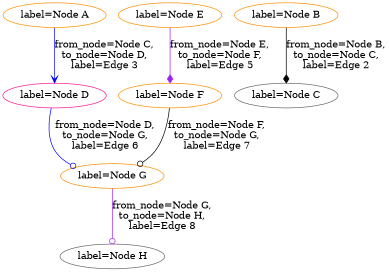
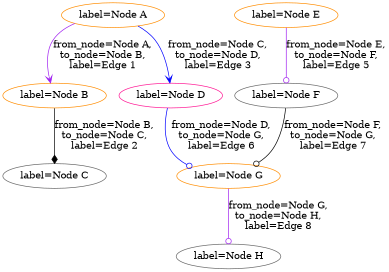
none -> (51, 44)
(170, 51) -> (286, 53)
(170, 96) -> (286, 96)
